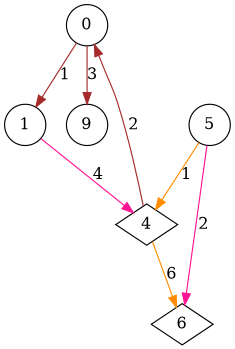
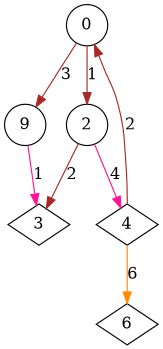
(25, 125) -> (87, 125)
(210, 125) -> none
none -> (39, 225)
